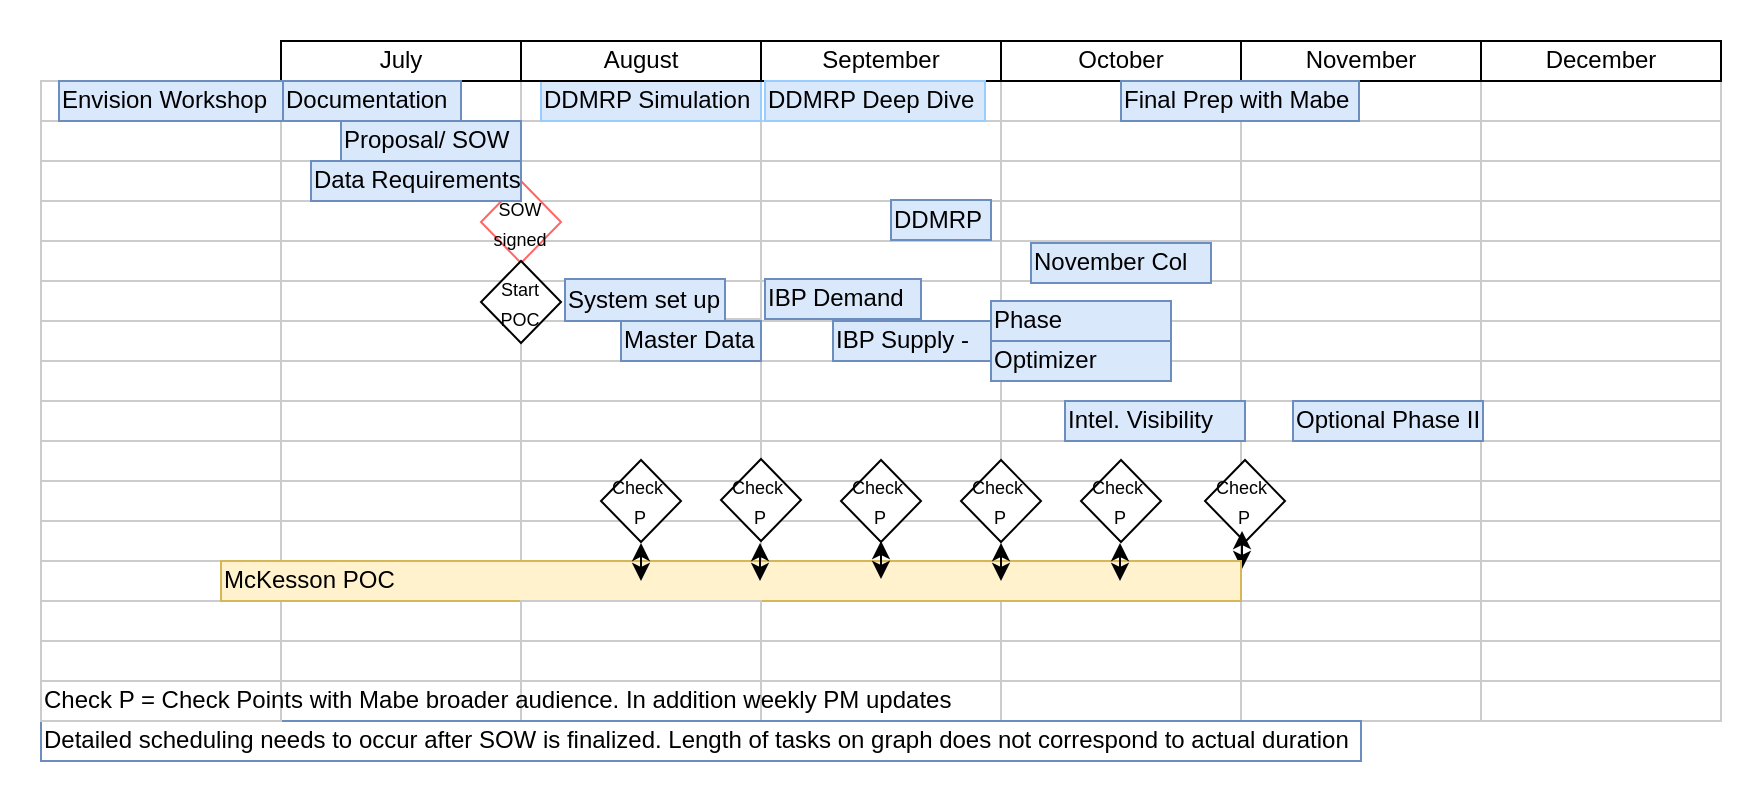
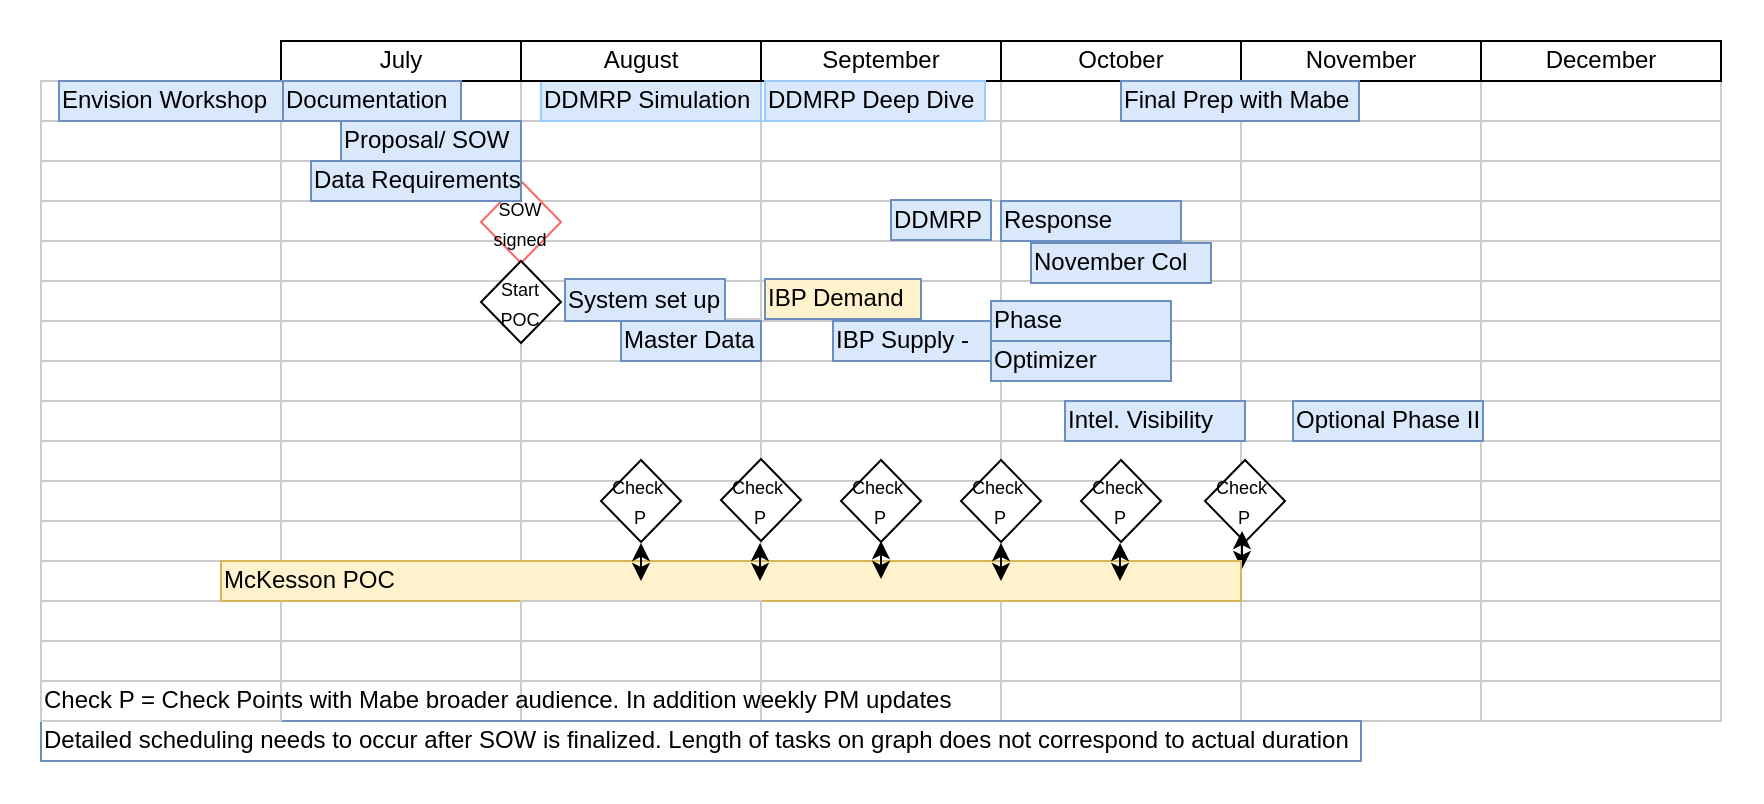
none -> (1091, 221)
(843, 299) -> (843, 299)
